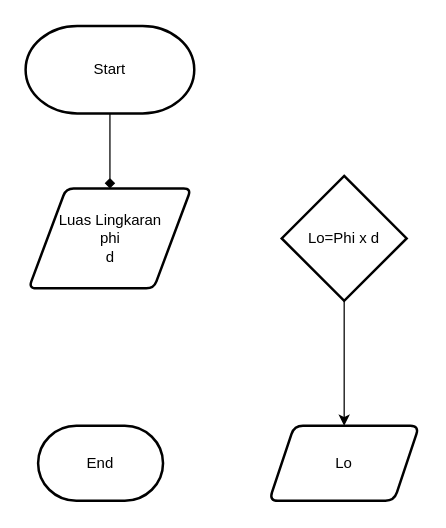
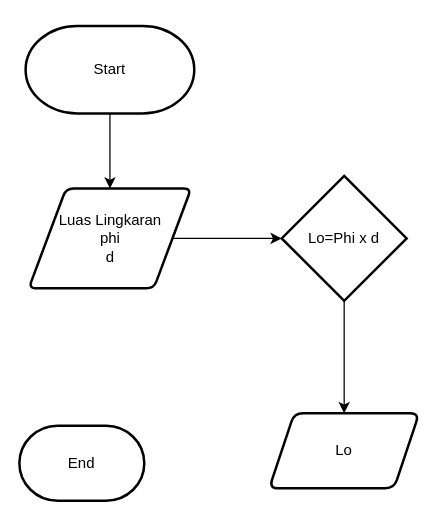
(110, 177) -> (110, 178)
none -> (223, 238)
(101, 463) -> (82, 463)
(344, 463) -> (344, 451)
